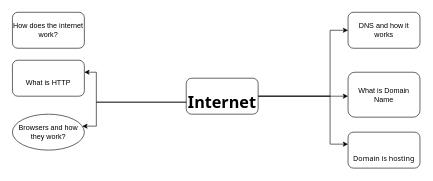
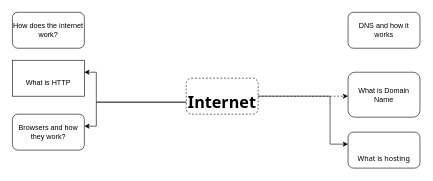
(330, 30) -> none
(48, 78) -> (48, 78)
(222, 96) -> (222, 96)
(338, 96) -> (338, 96)
(48, 132) -> (48, 132)
(384, 150) -> (384, 150)
